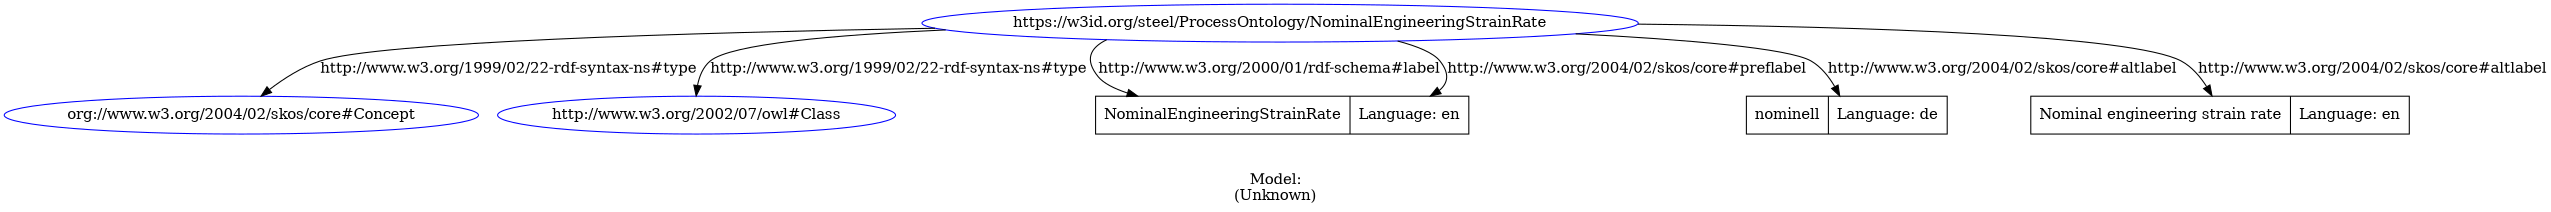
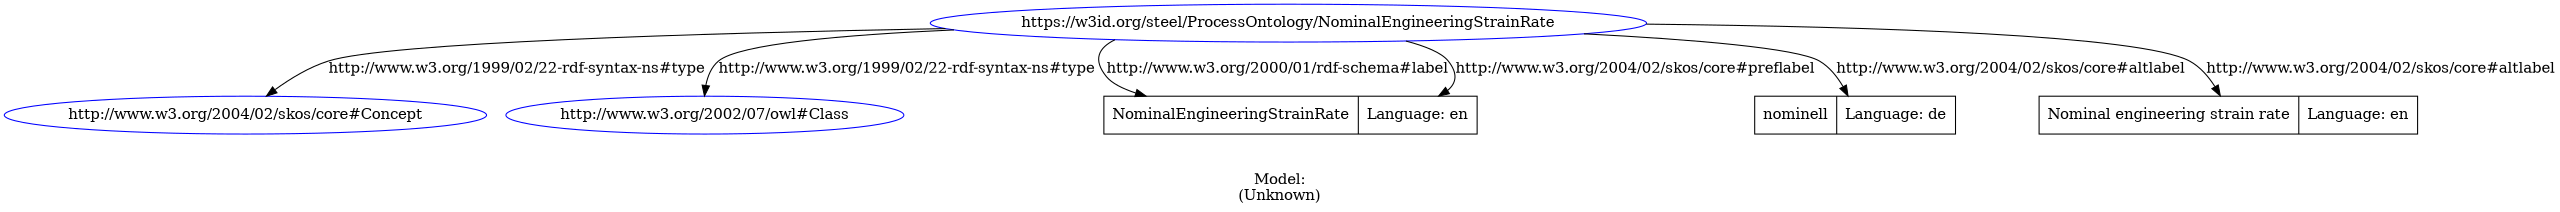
(241, 115) -> (245, 115)
